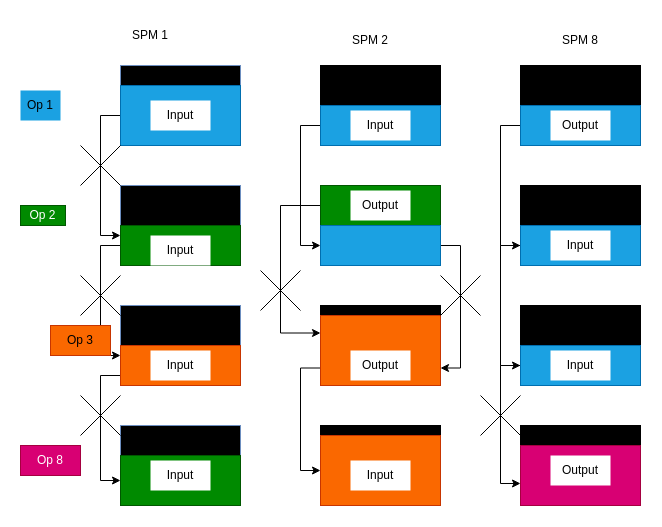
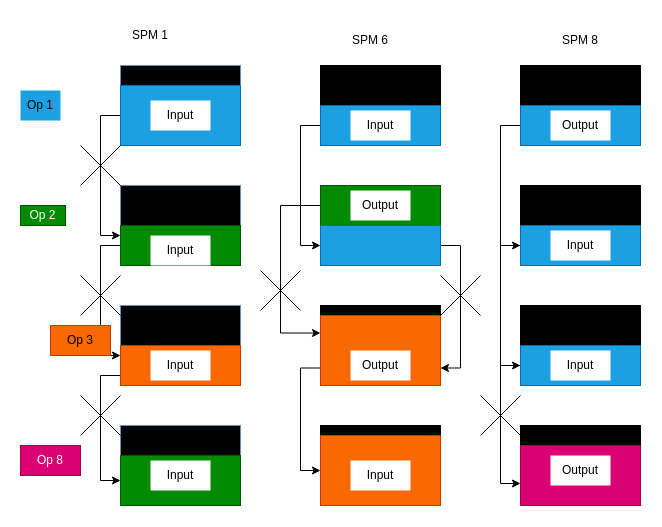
(371, 41) -> (371, 41)
